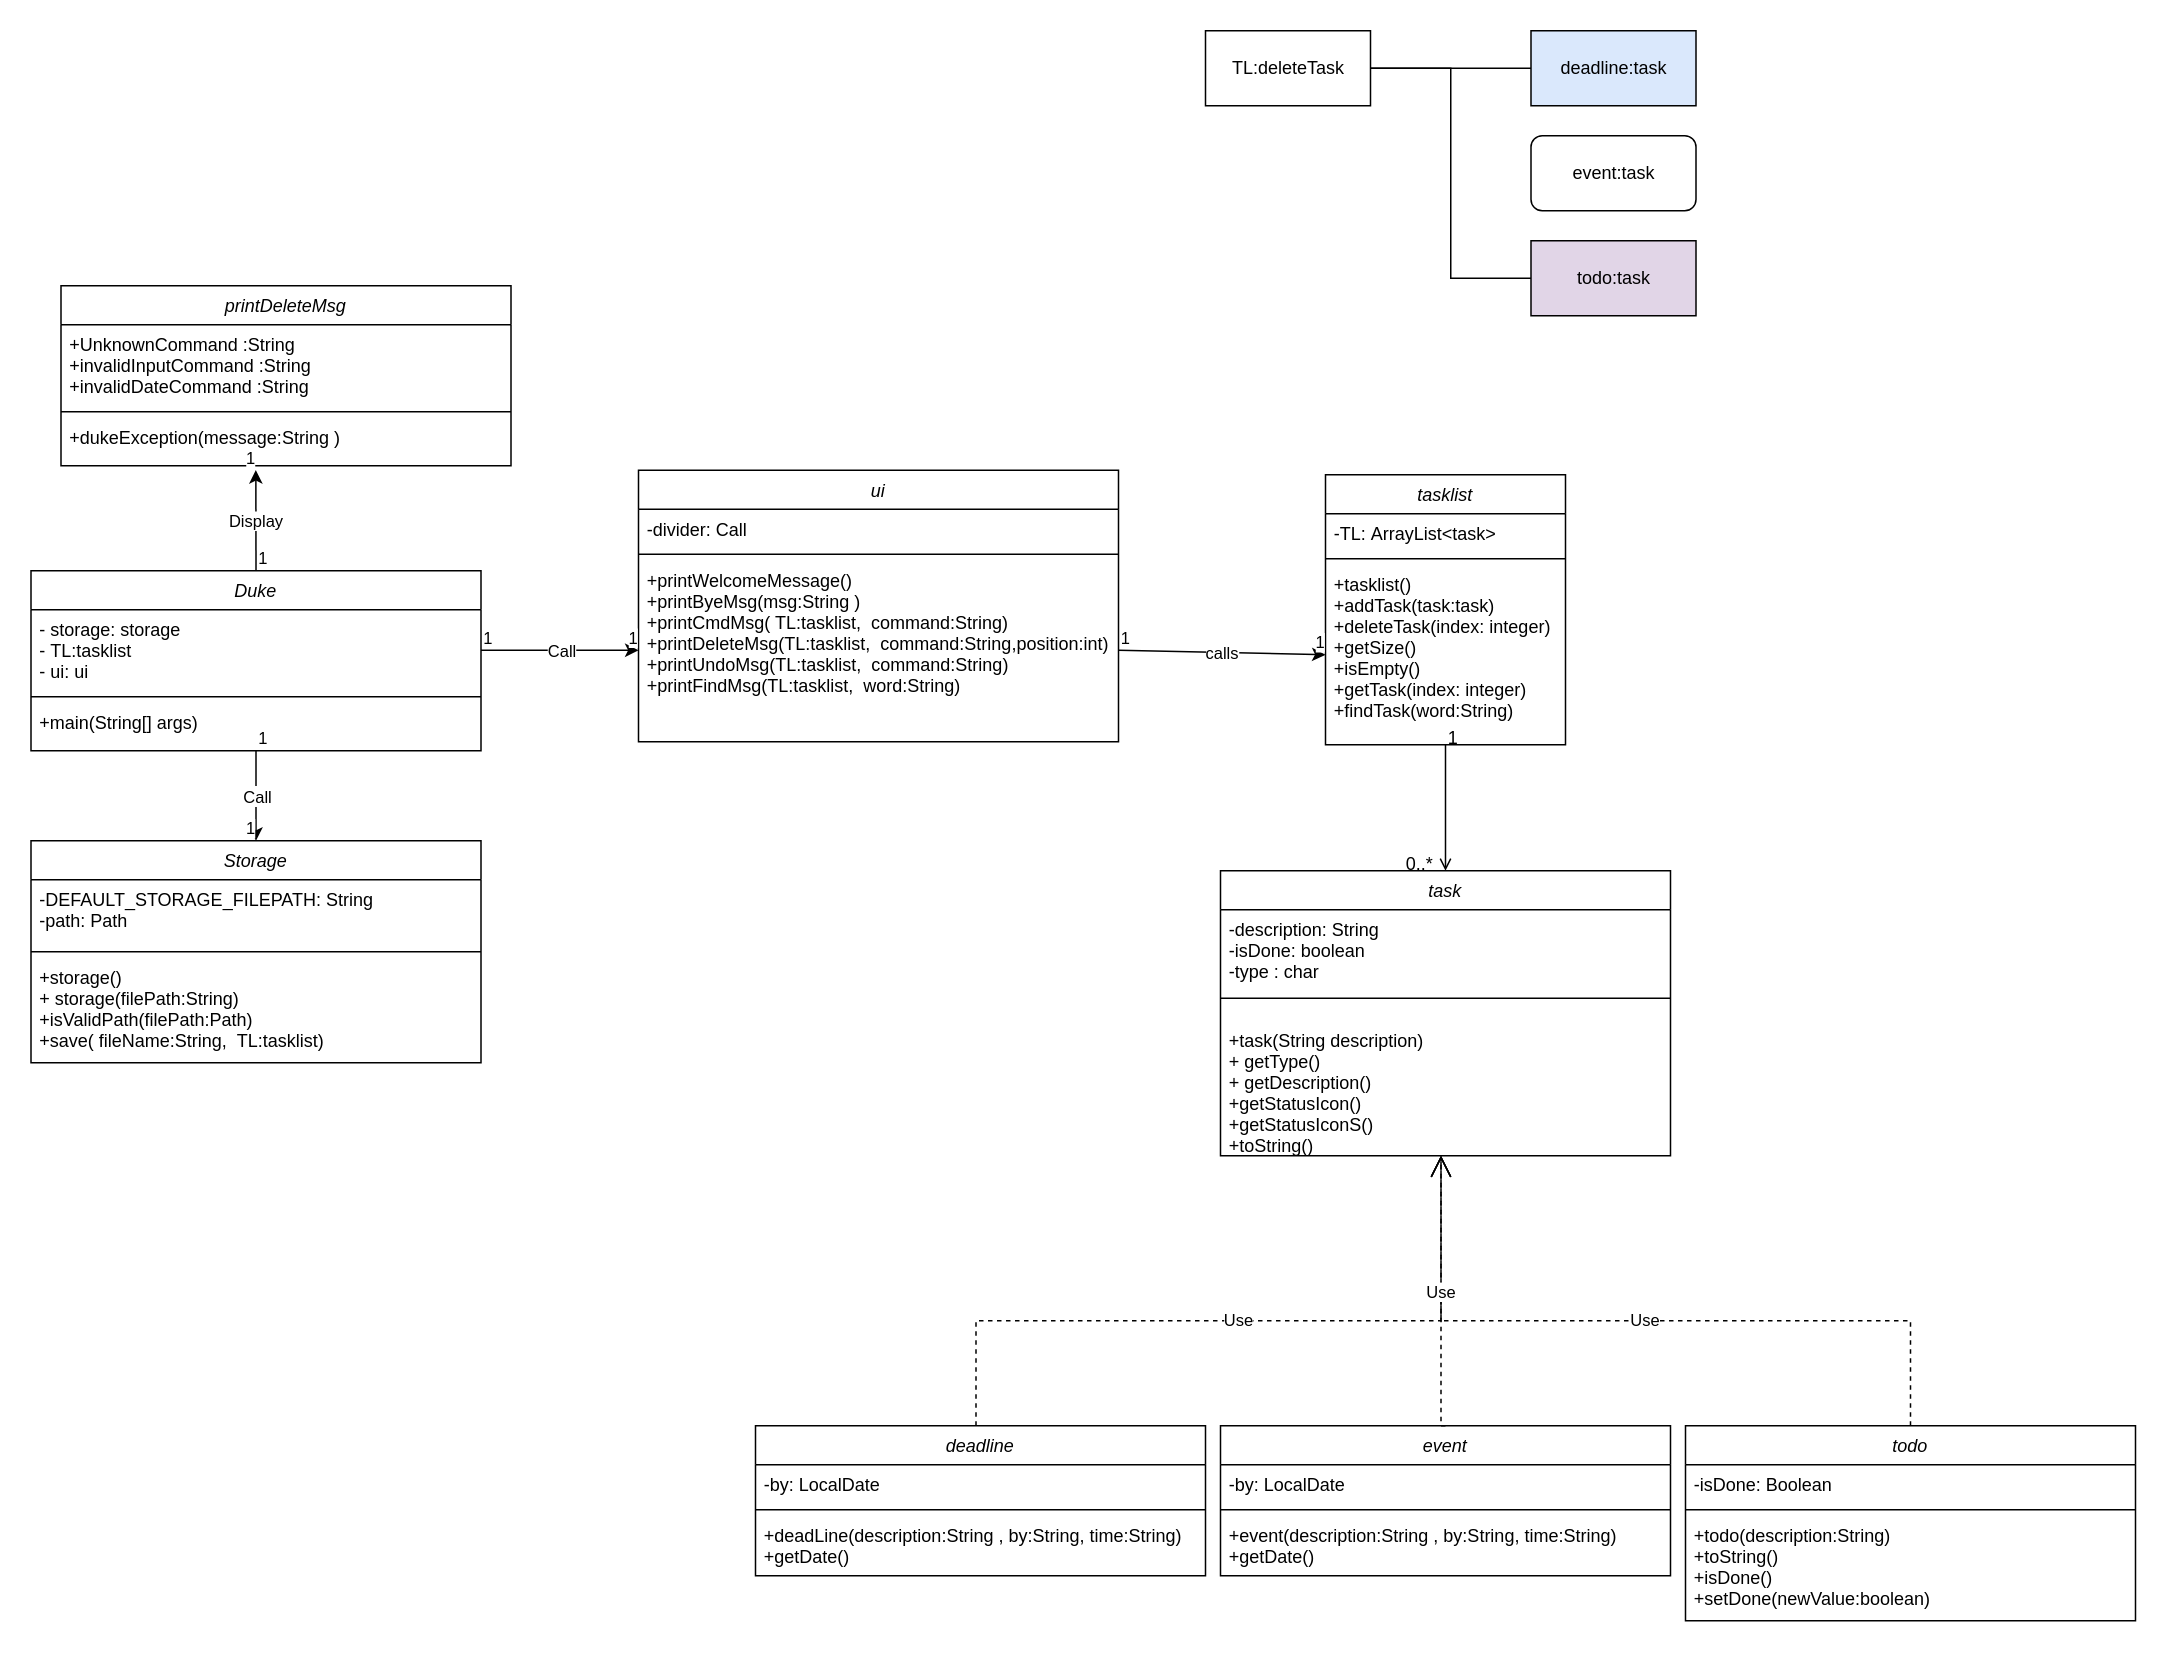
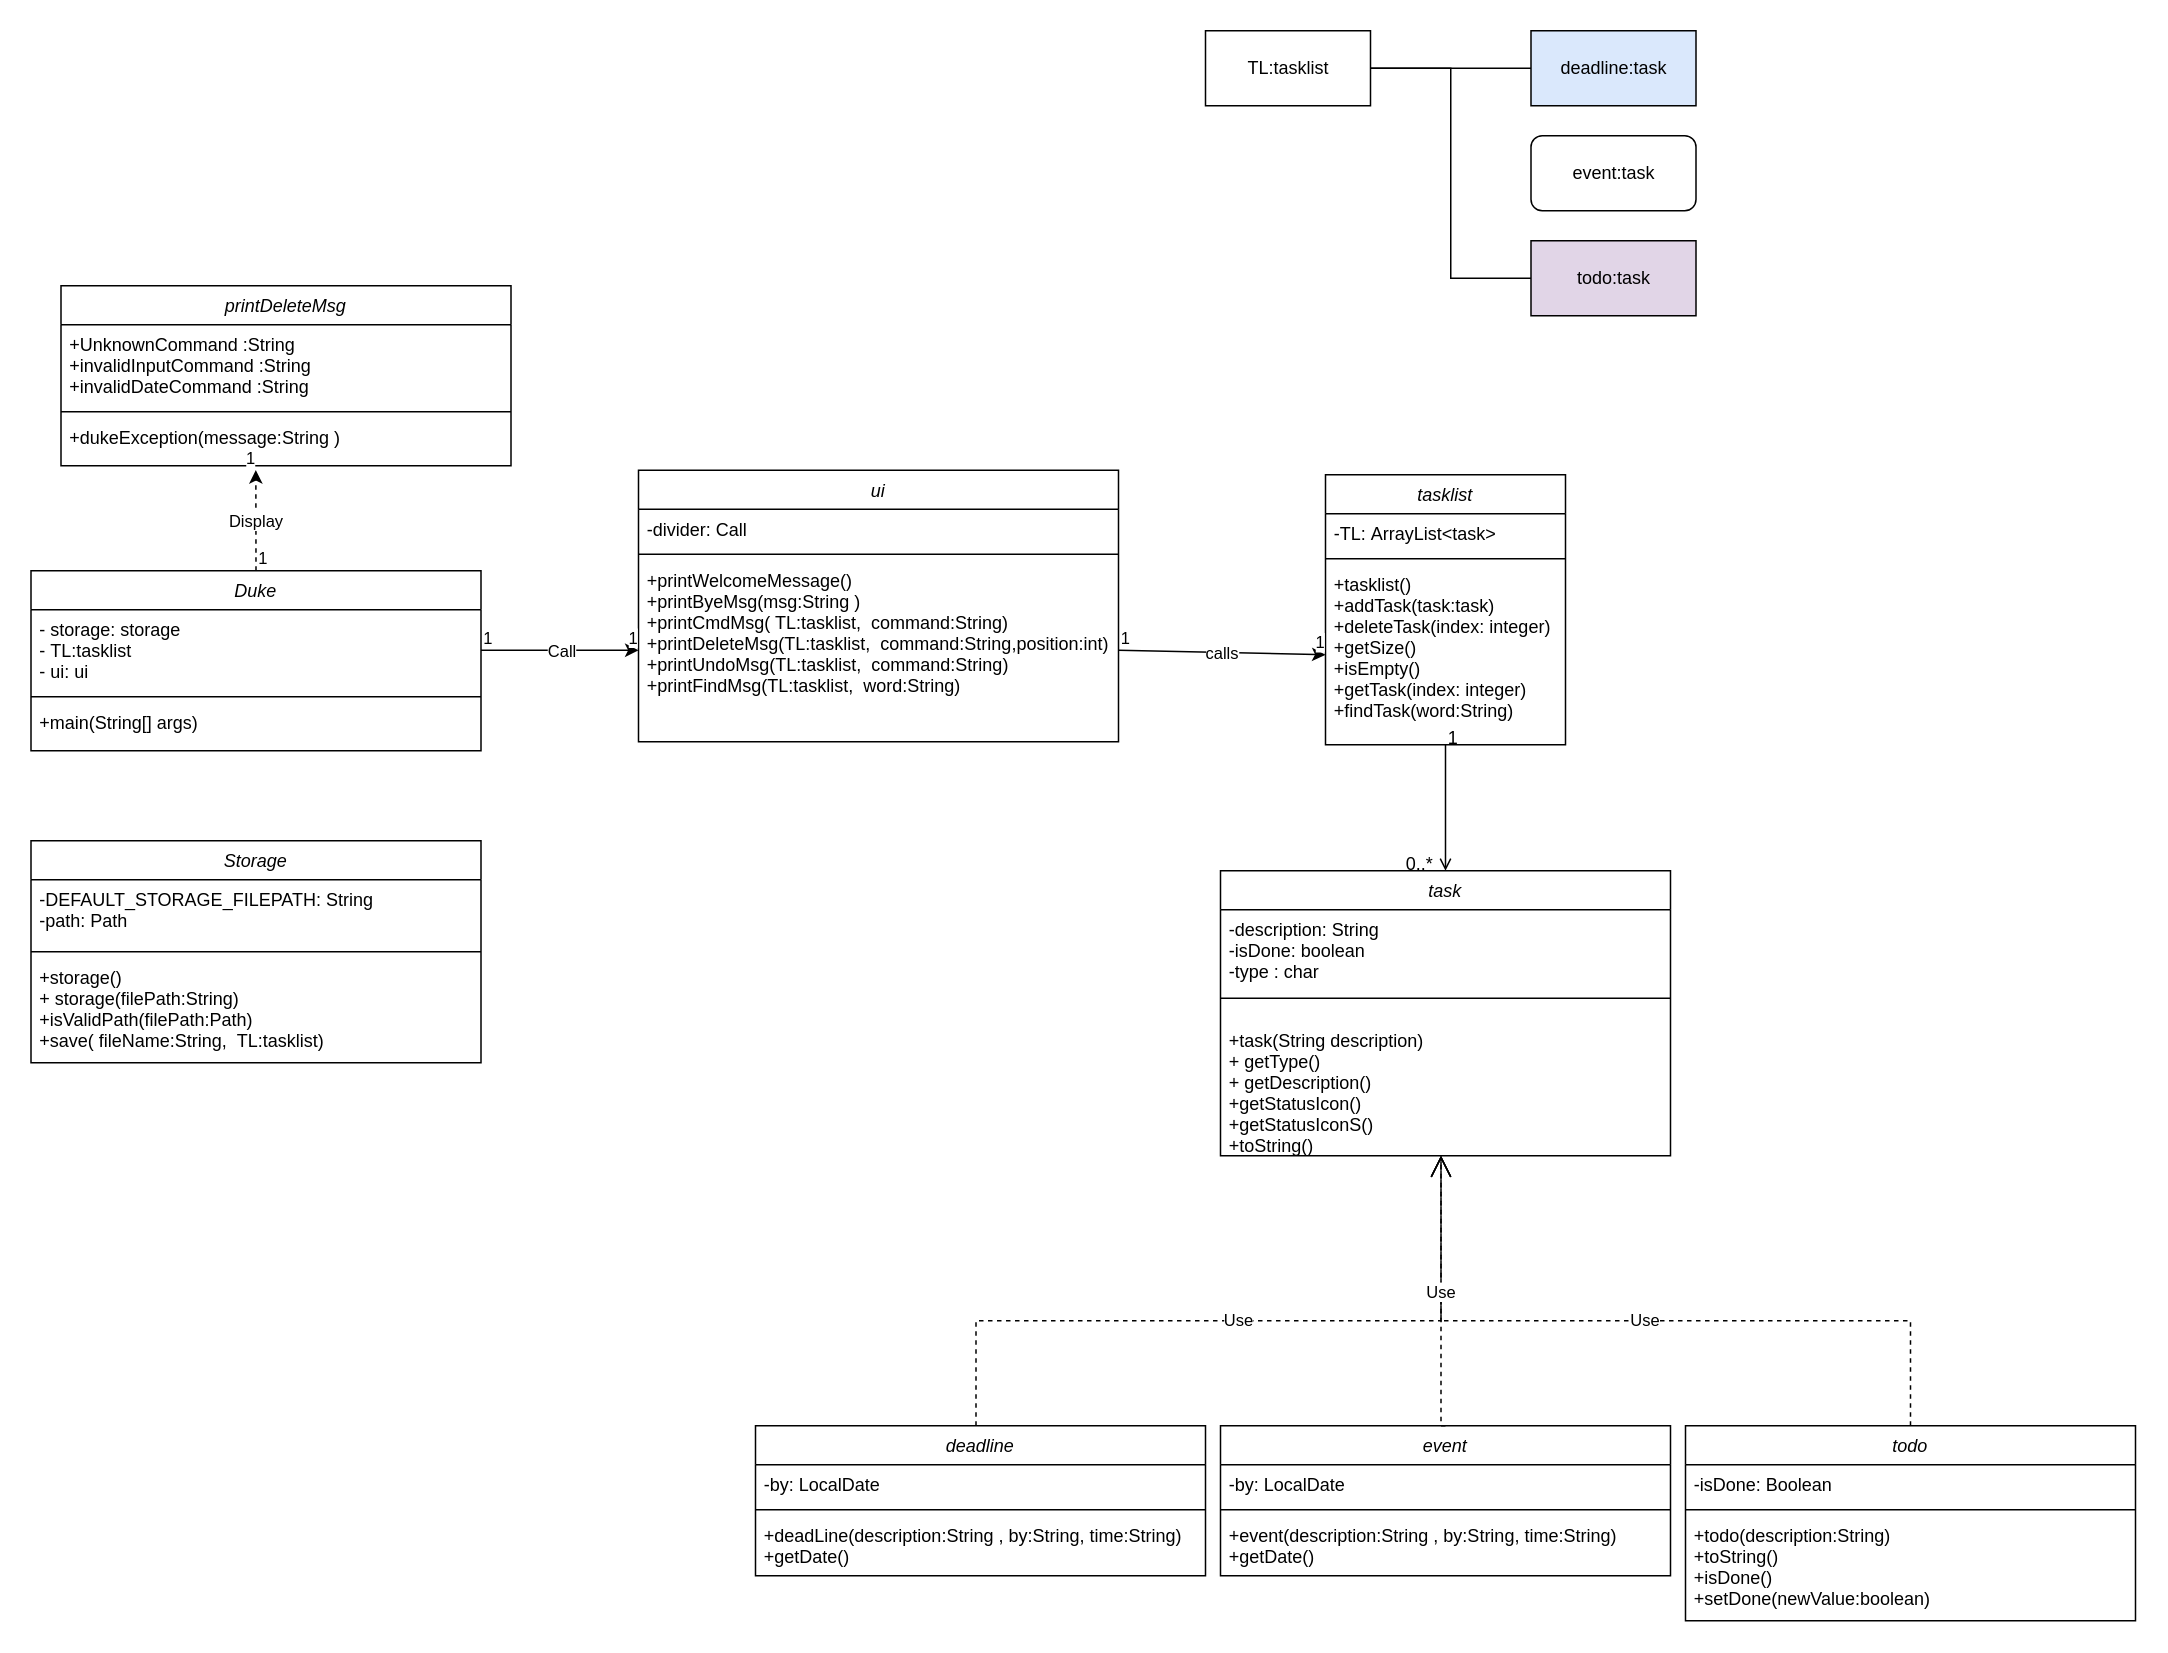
(1289, 68) -> (1289, 68)
(256, 551) -> (256, 551)
(256, 792) -> none
